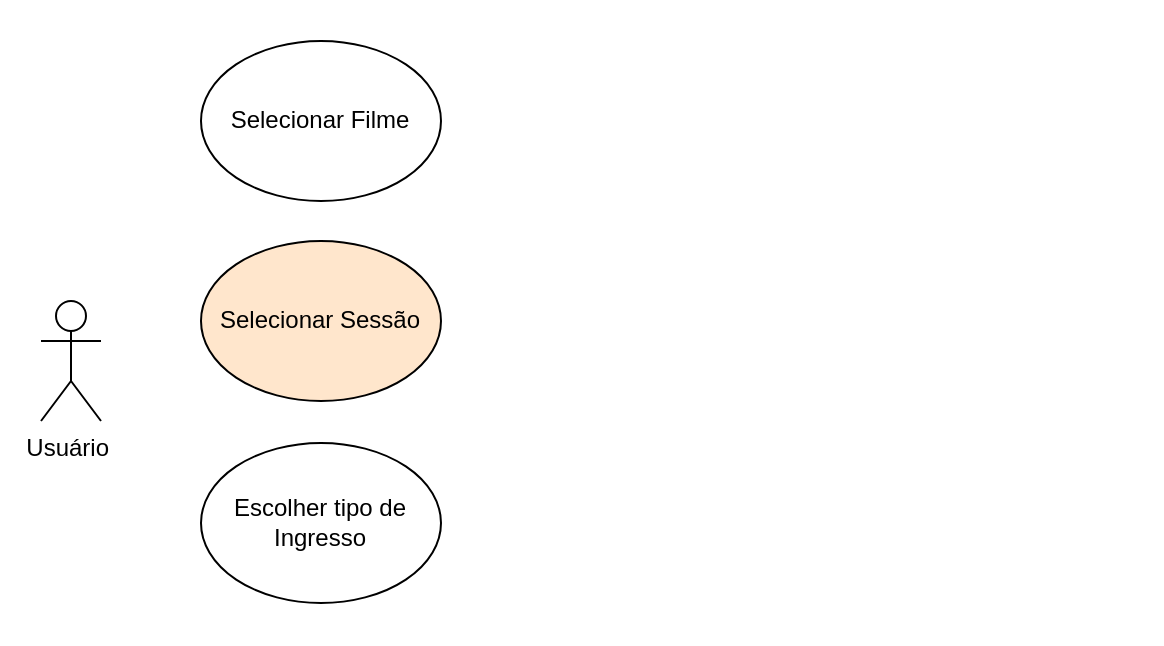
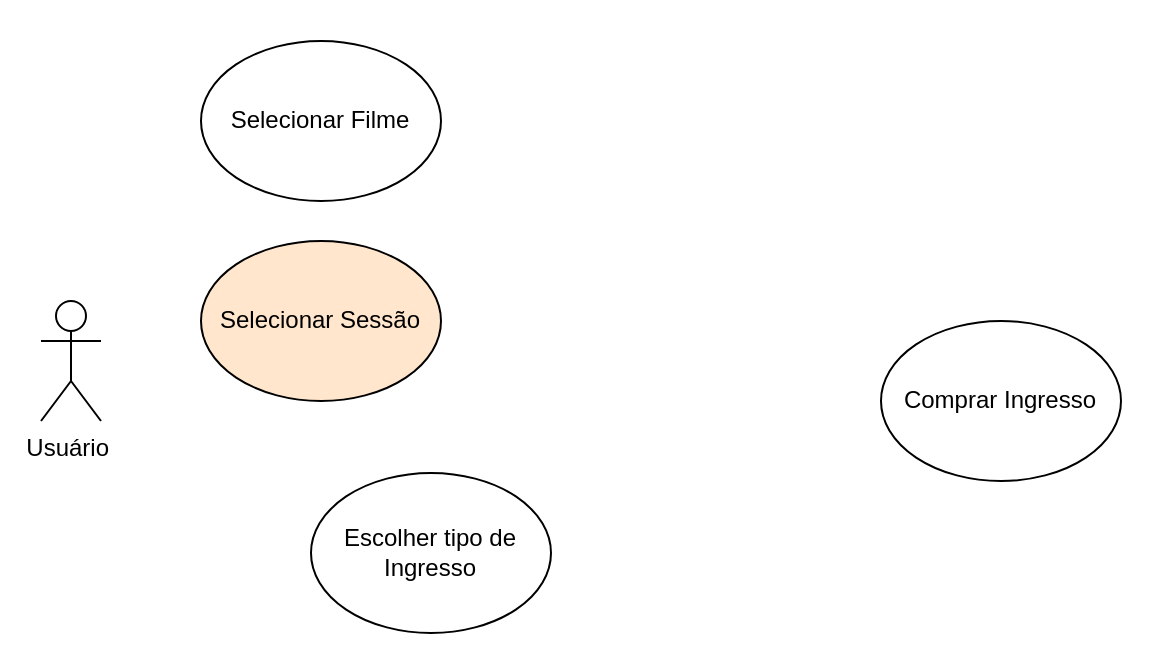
none -> (1001, 401)
(321, 523) -> (431, 553)
